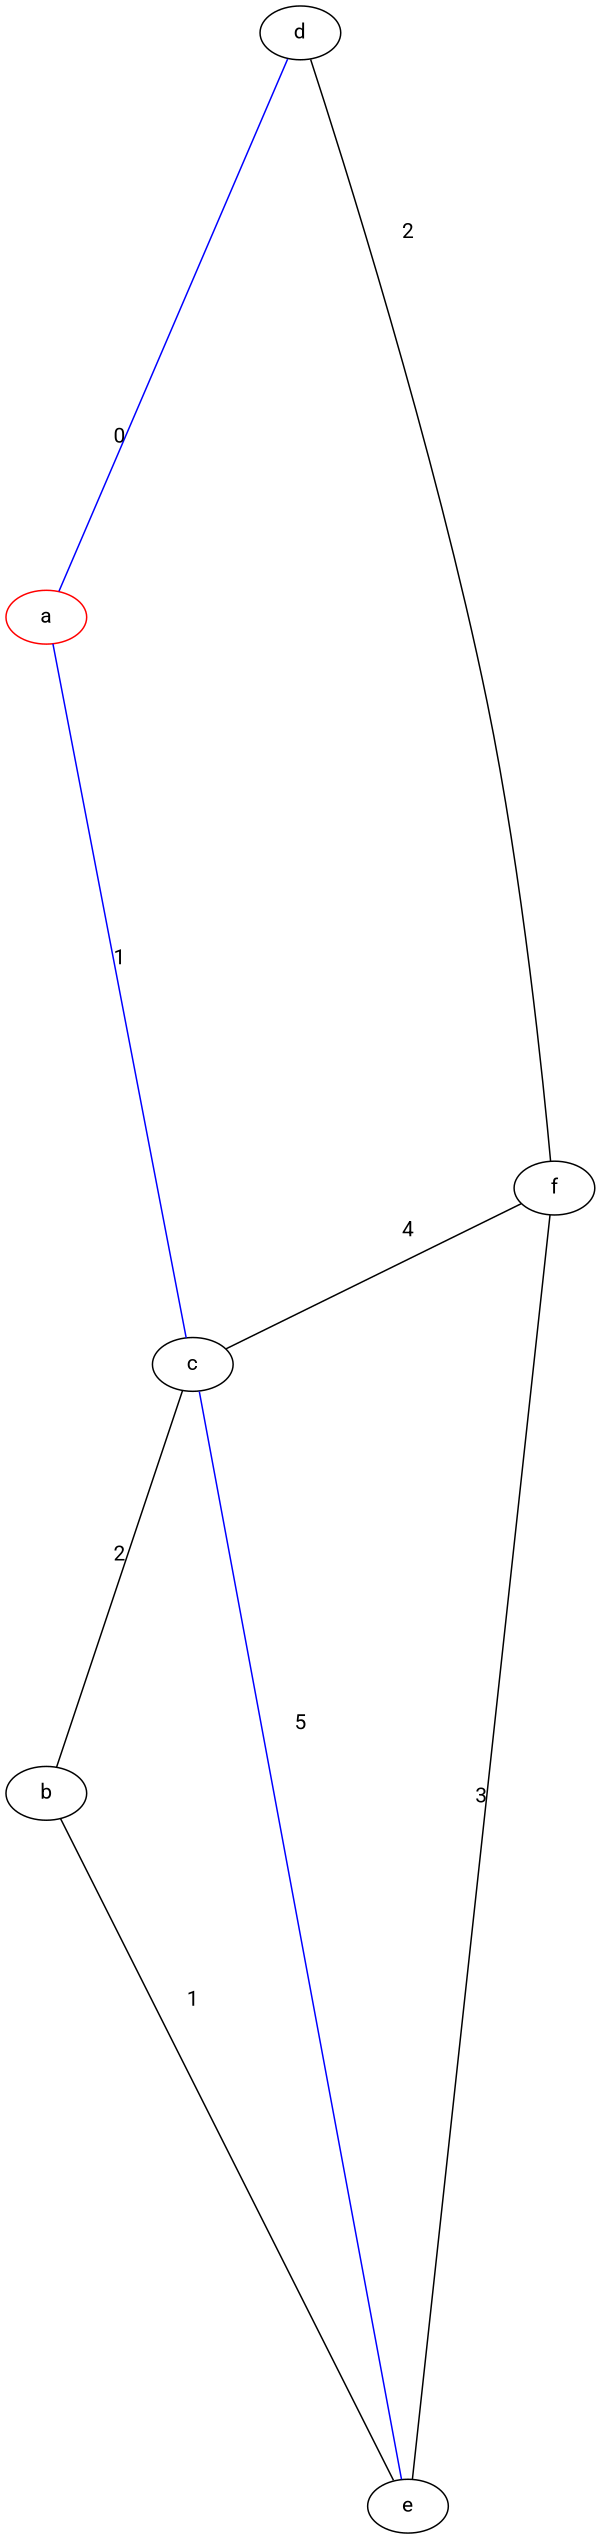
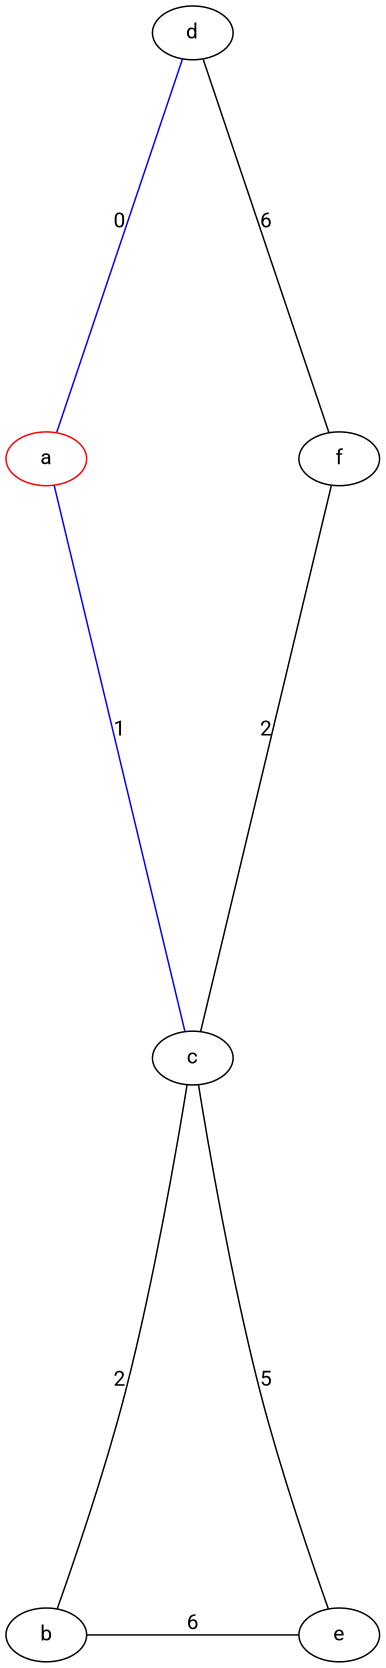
(408, 232) -> (266, 222)
(408, 1231) -> (266, 730)
(481, 1847) -> none
(300, 1935) -> (250, 1350)
(193, 2000) -> (193, 1624)
